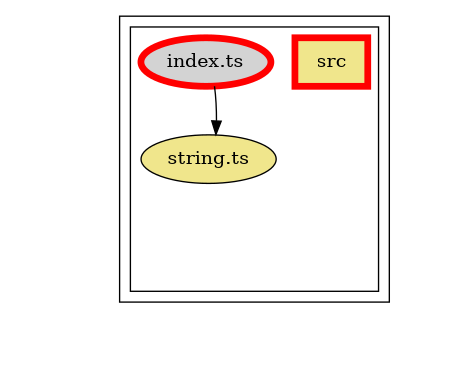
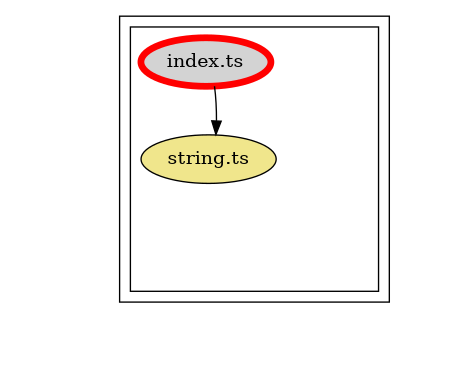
(331, 62) -> none
